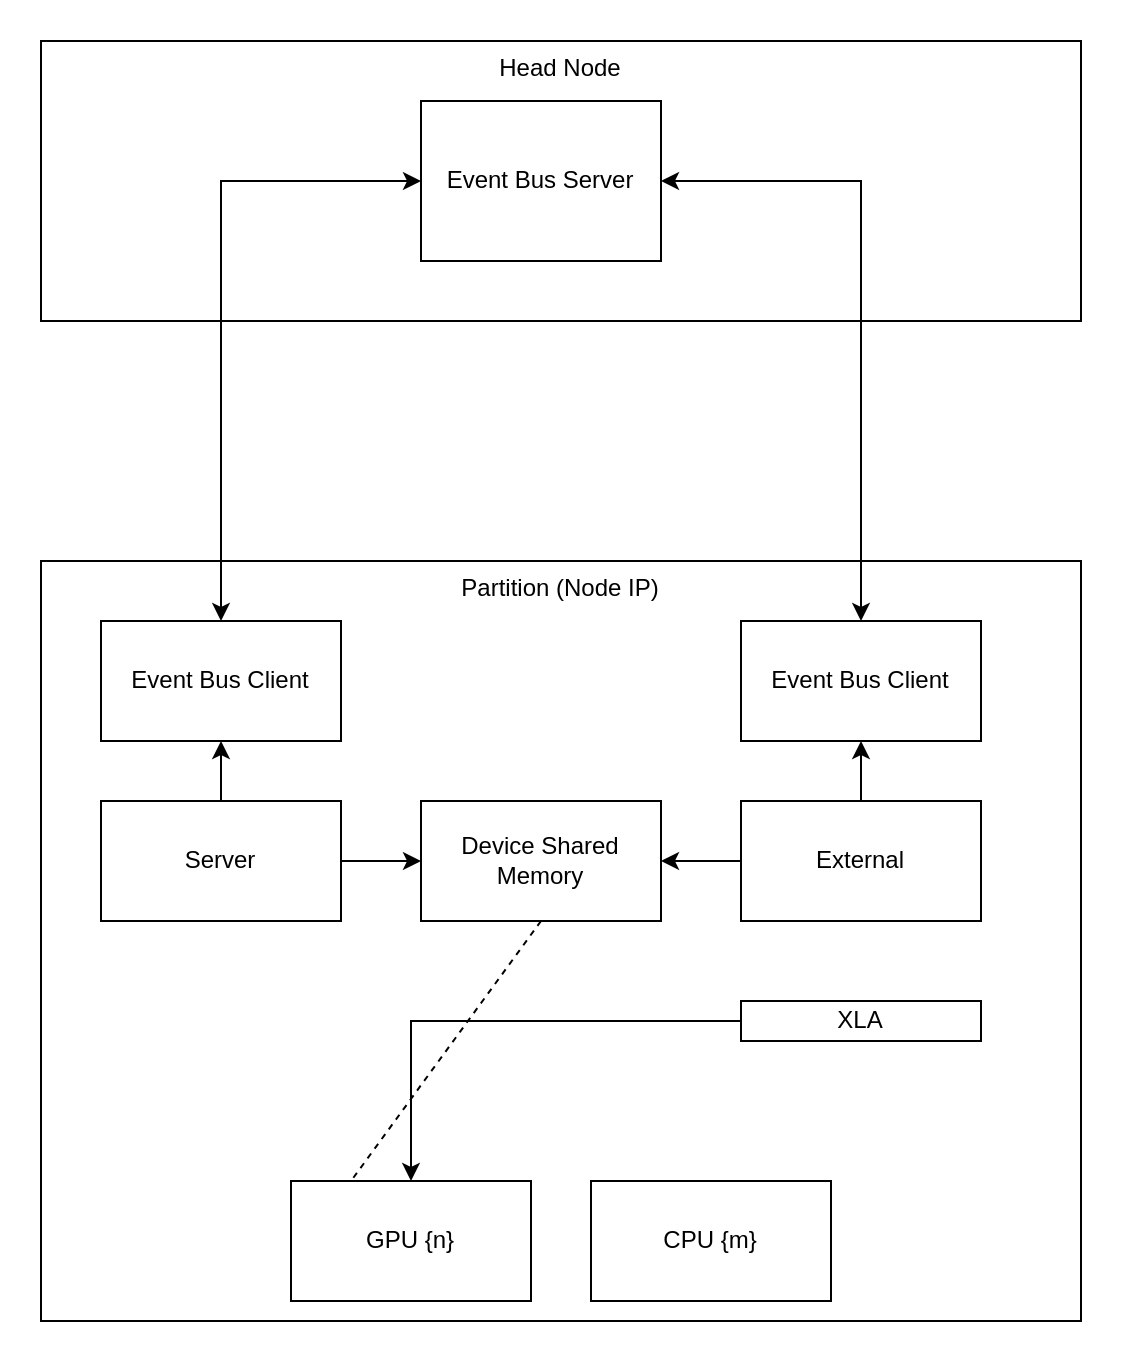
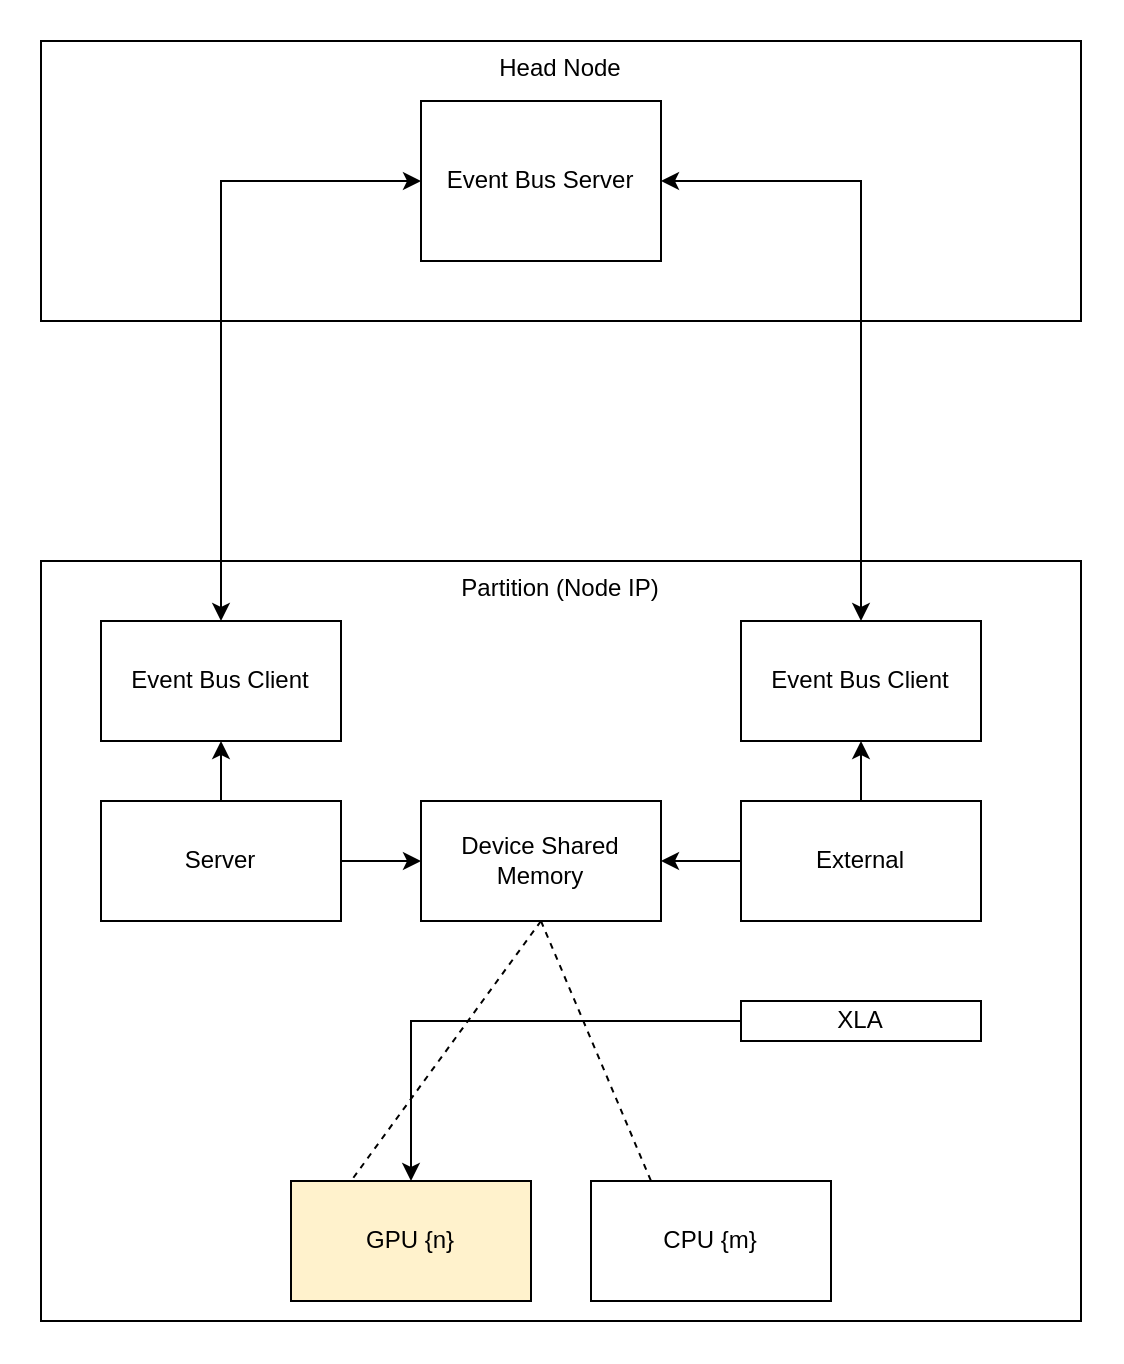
none -> (618, 1103)
(411, 1241) -> (411, 1241)
